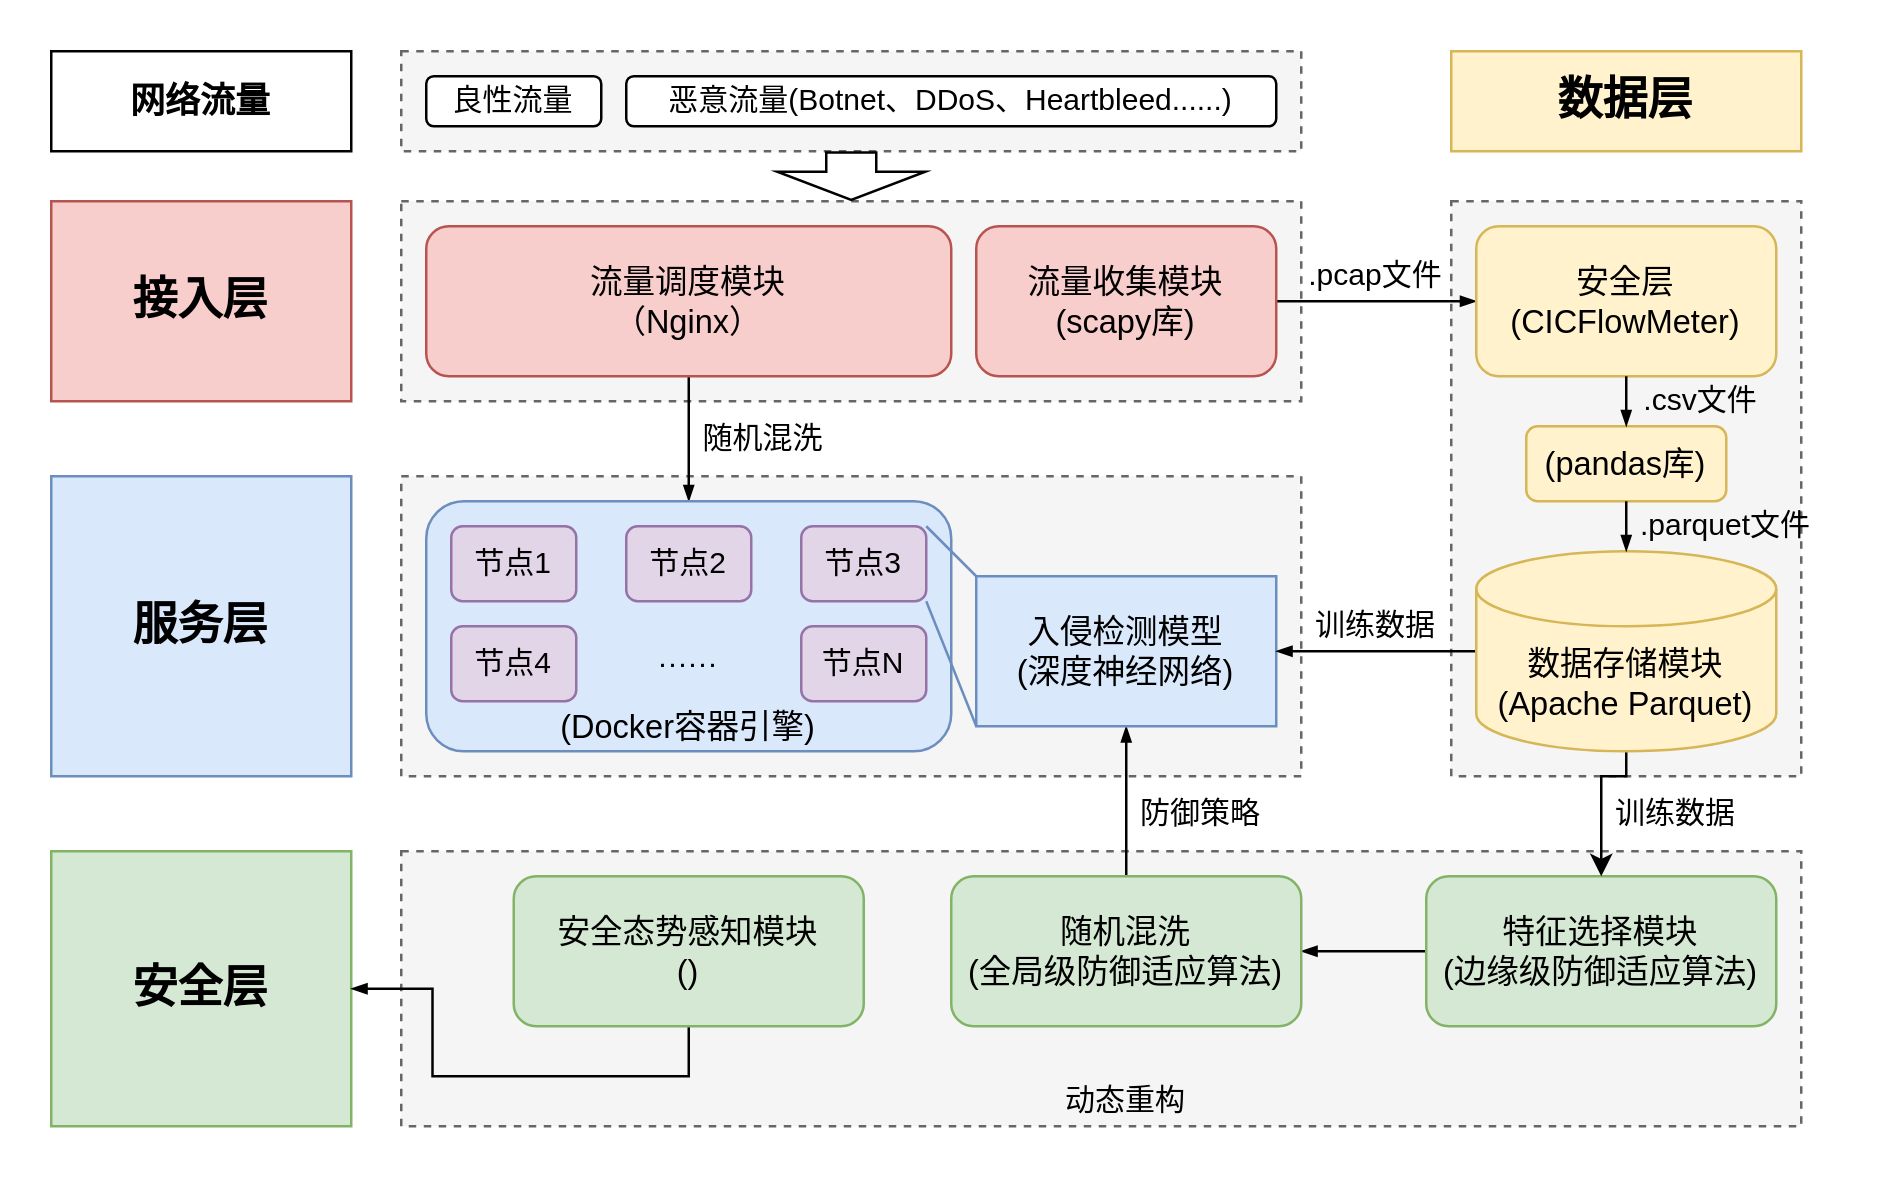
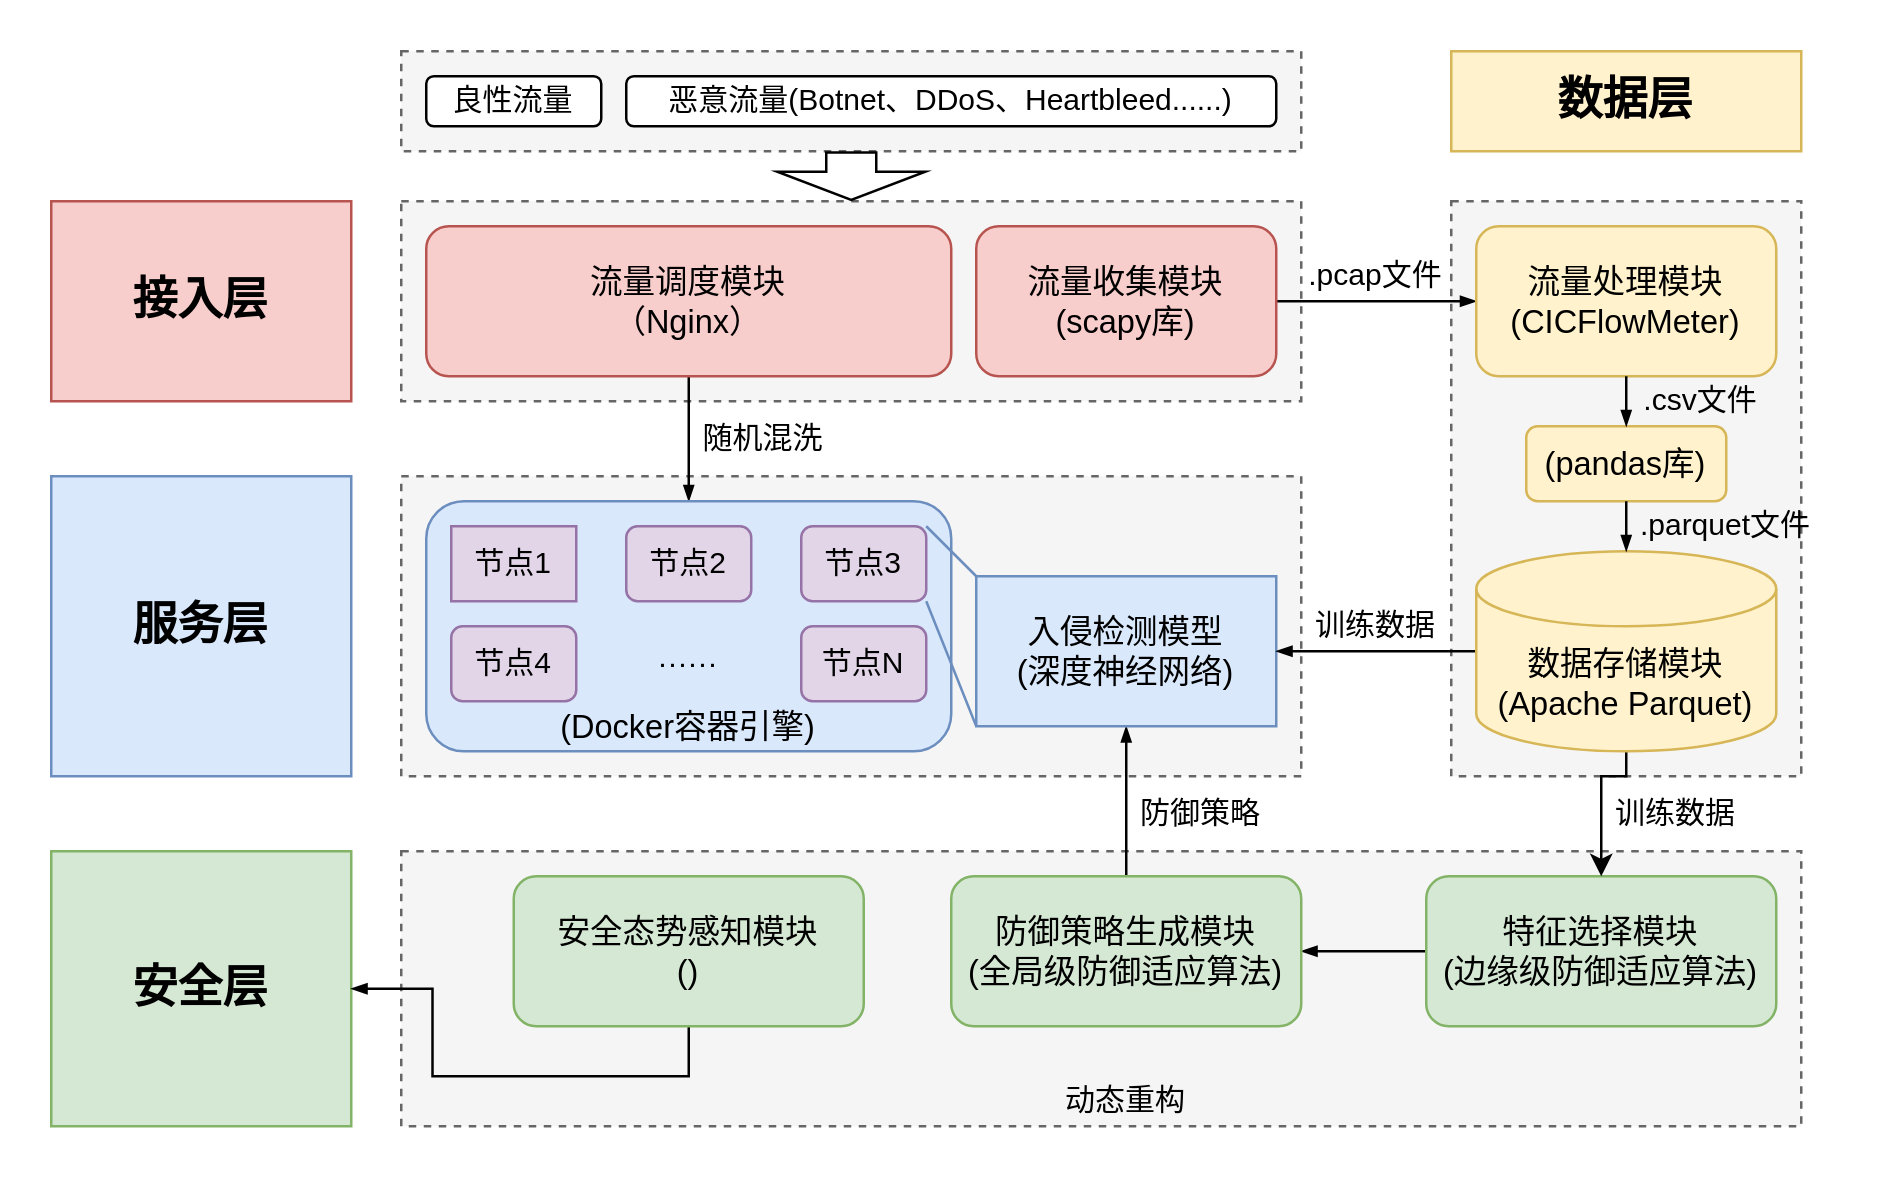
(201, 101) -> none
(1626, 301) -> (1626, 301)
(514, 564) -> (514, 564)
(1126, 951) -> (1126, 951)
